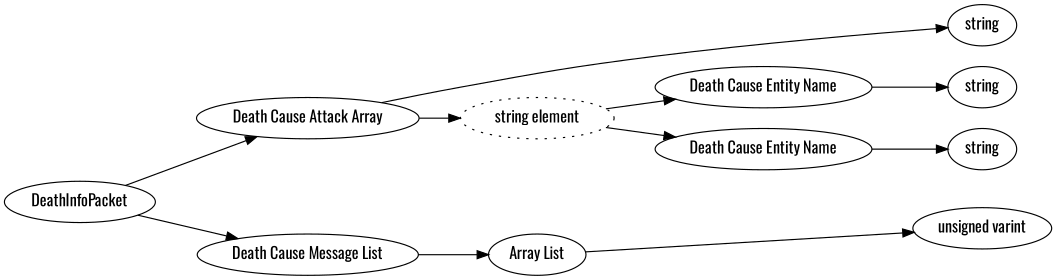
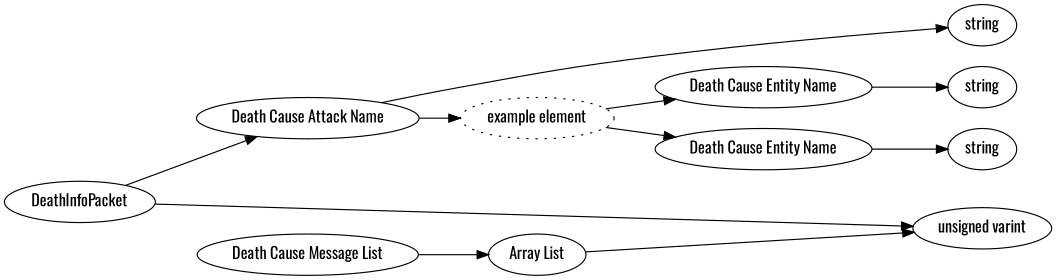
(308, 118) -> (308, 118)
(537, 118) -> (537, 118)
(182, 226) -> (528, 215)
